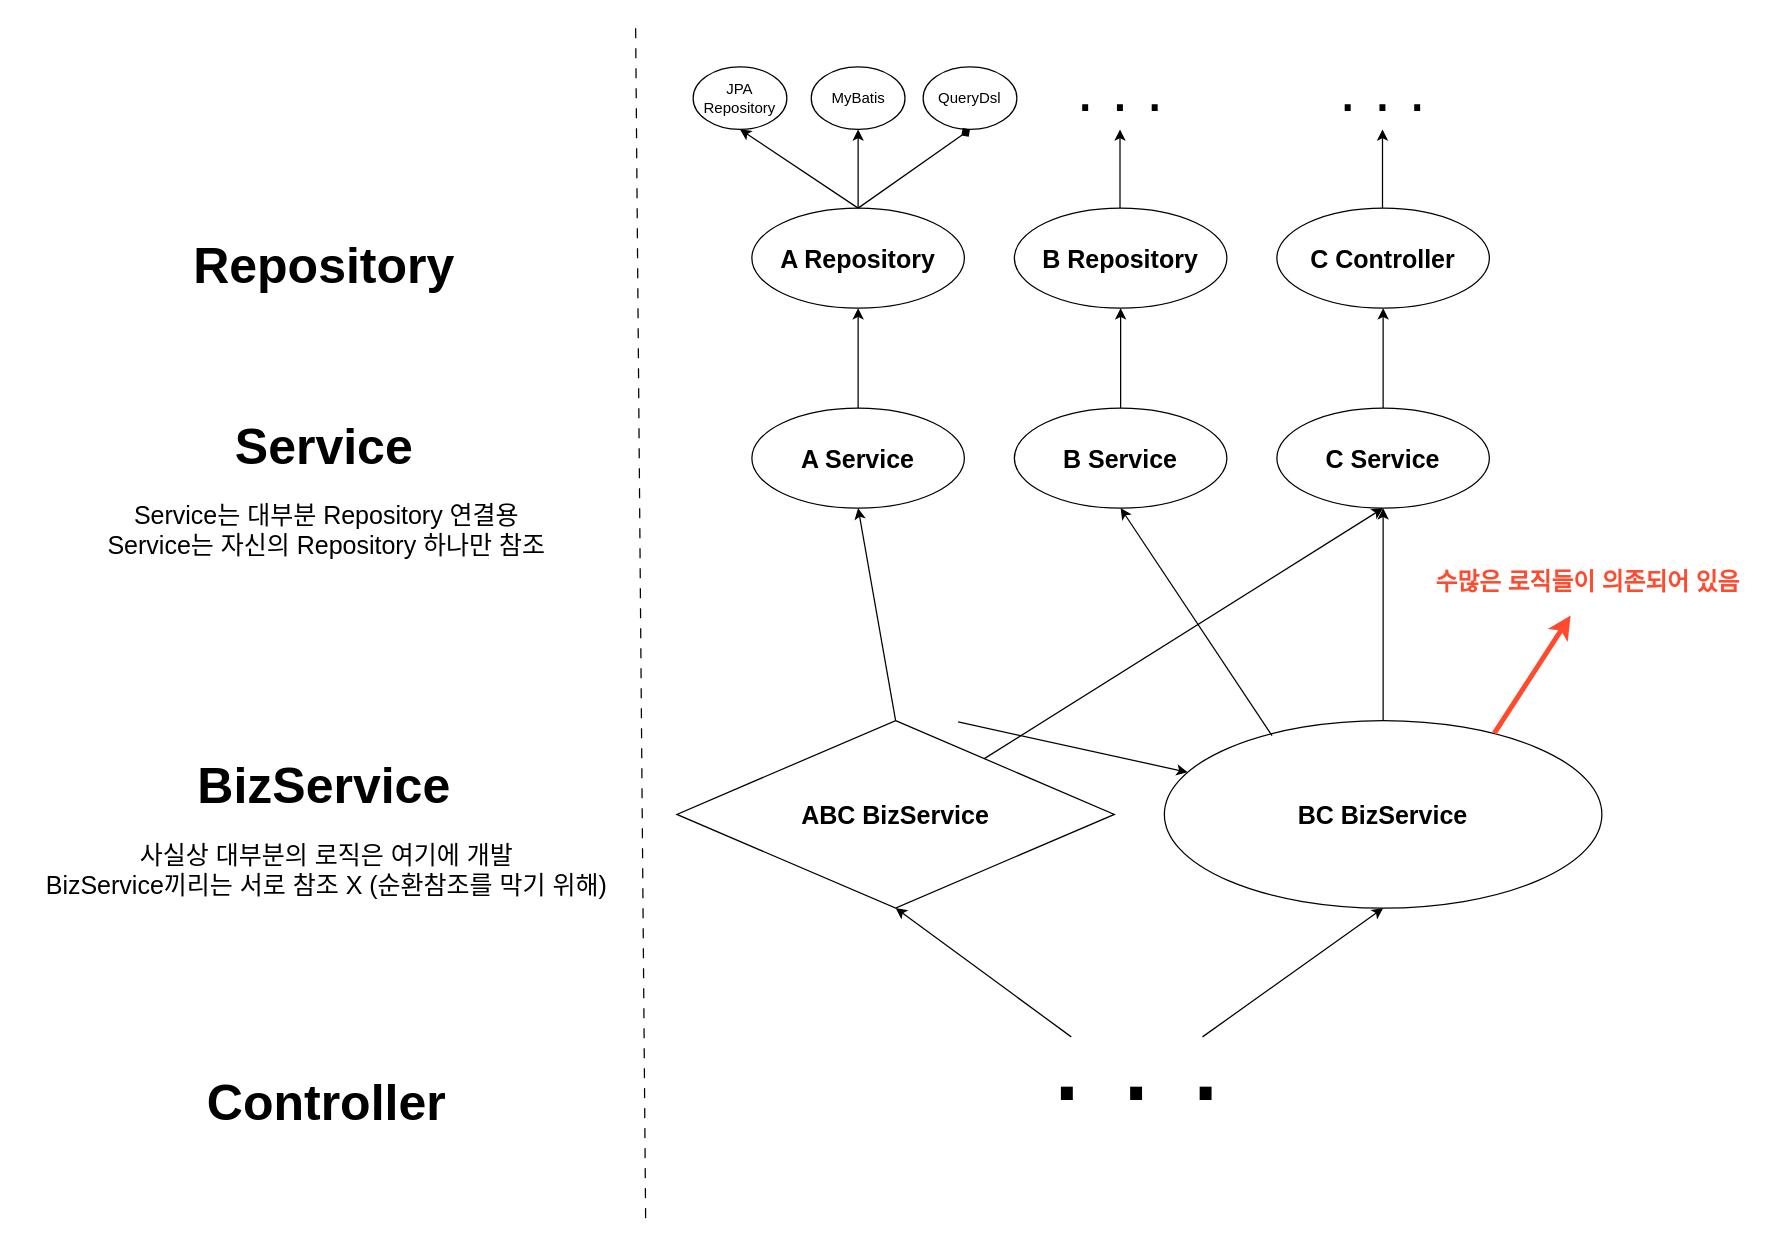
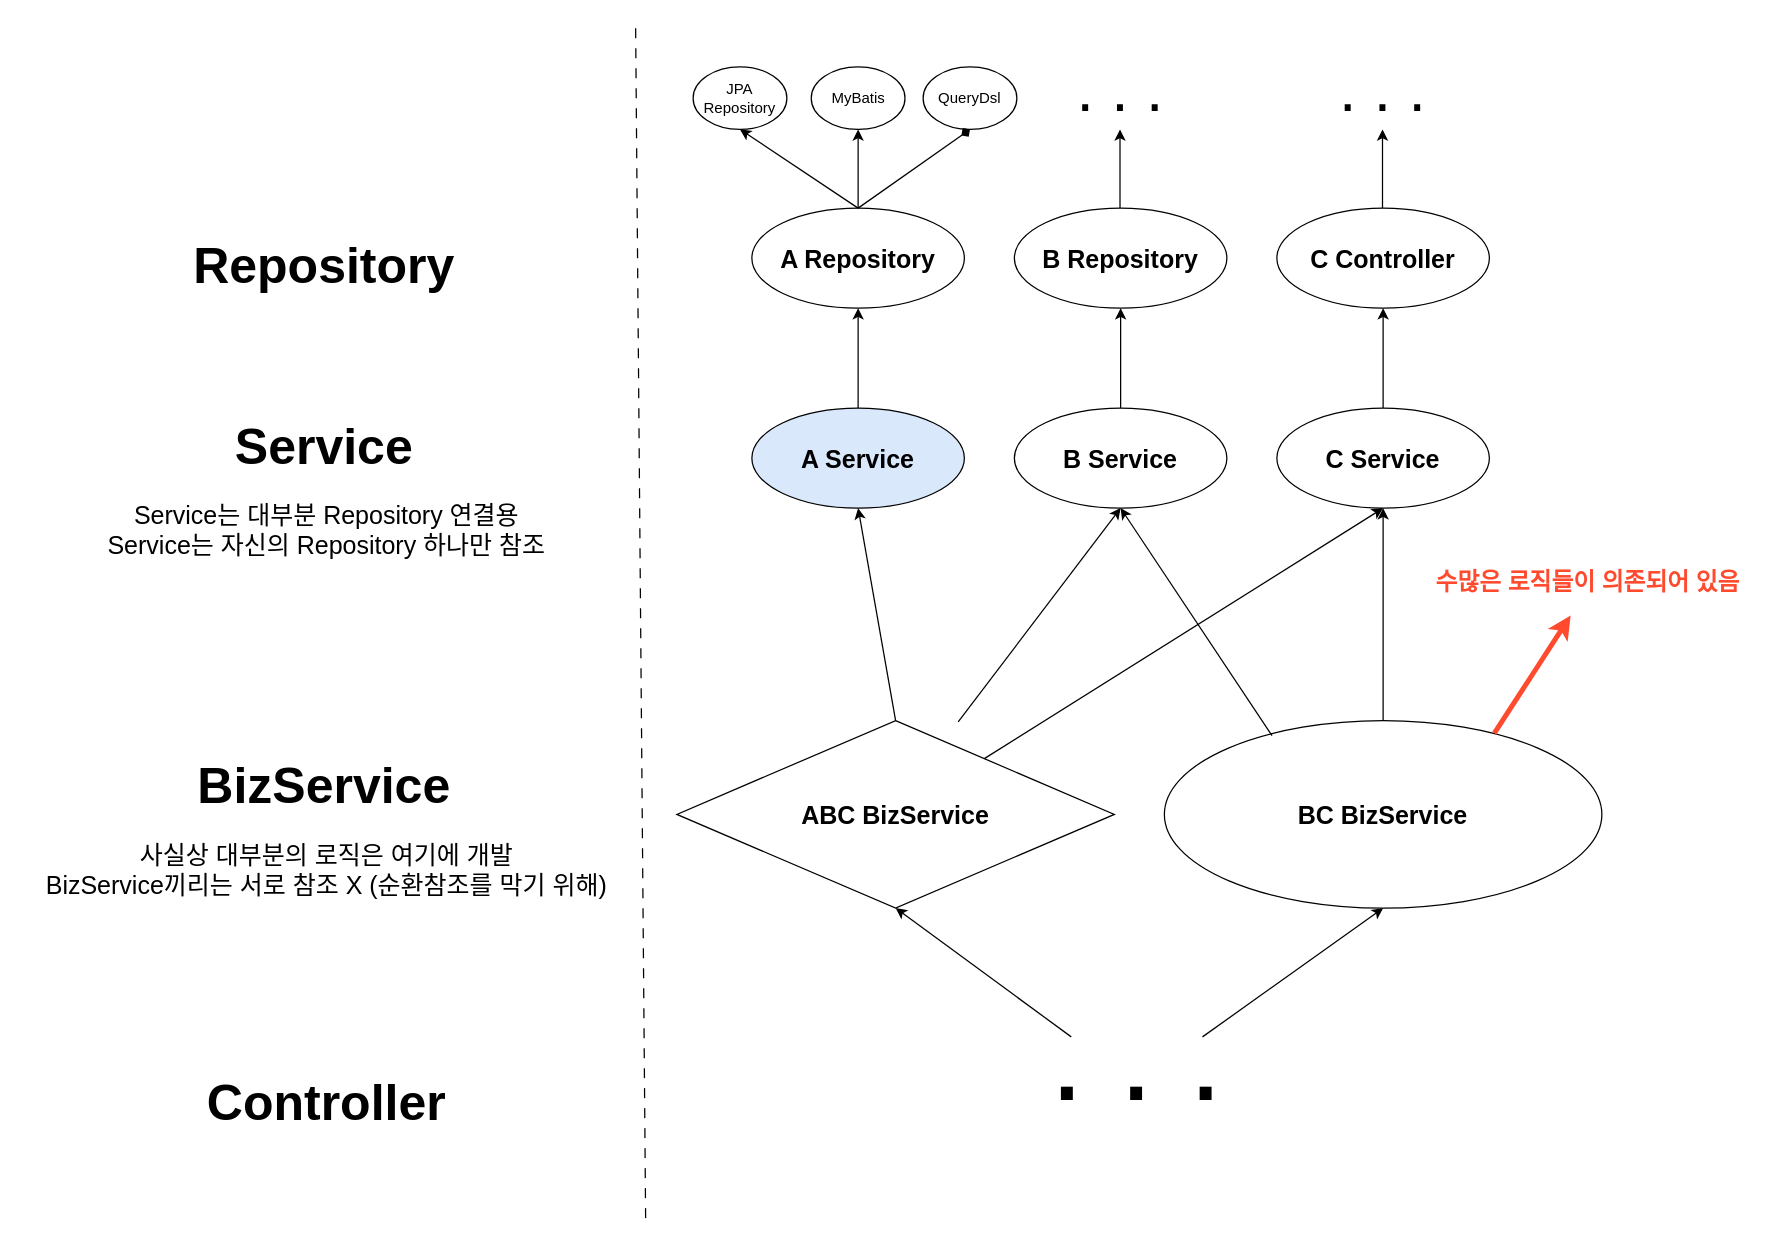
(858, 458) -> (858, 458)
(1069, 746) -> (1037, 618)
